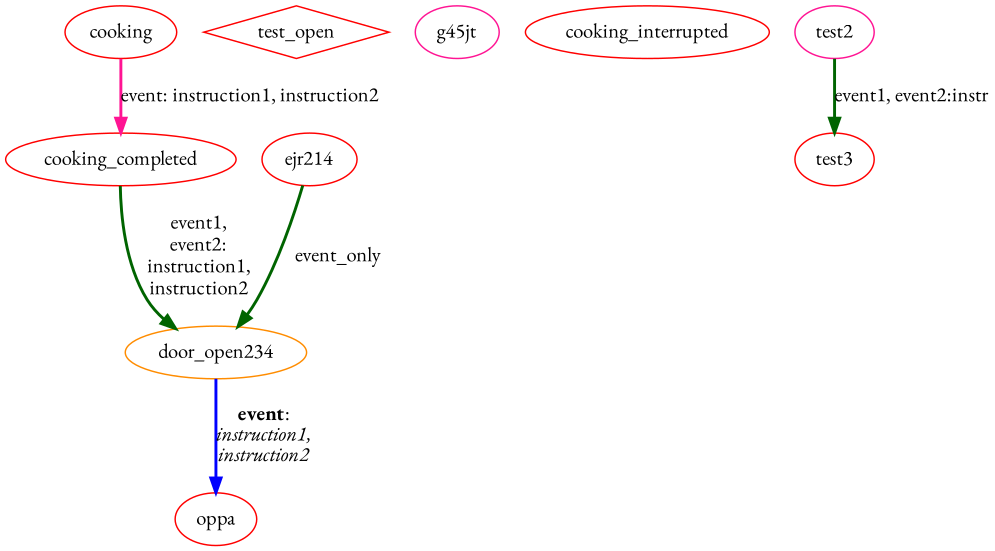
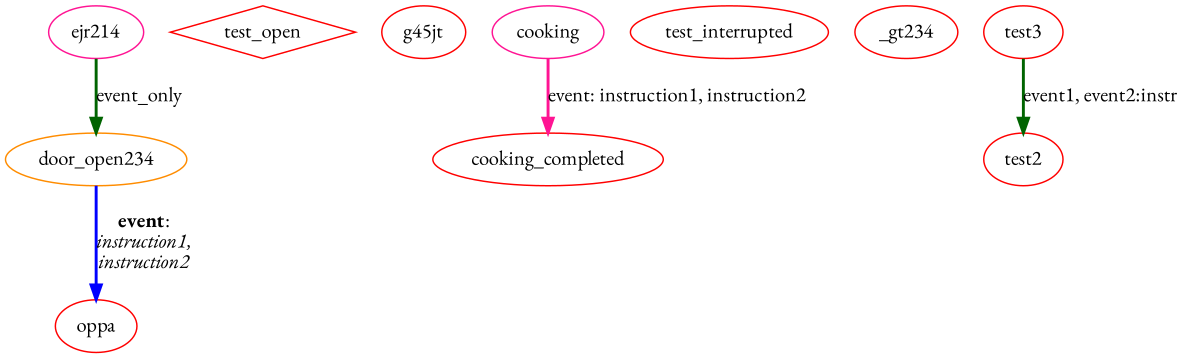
(121, 32) -> (548, 32)
(457, 32) -> (424, 32)
(647, 32) -> (729, 32)
(835, 32) -> (1023, 159)
none -> (906, 32)
(835, 88) -> (1023, 88)
(310, 159) -> (96, 32)
(129, 257) -> none
